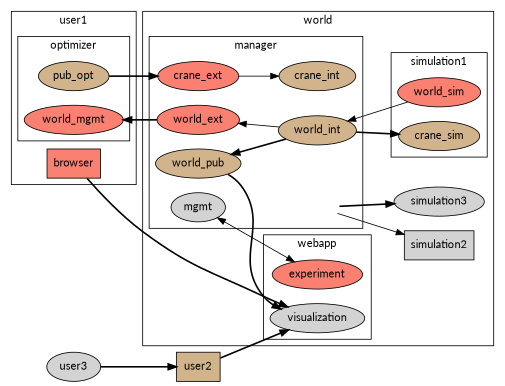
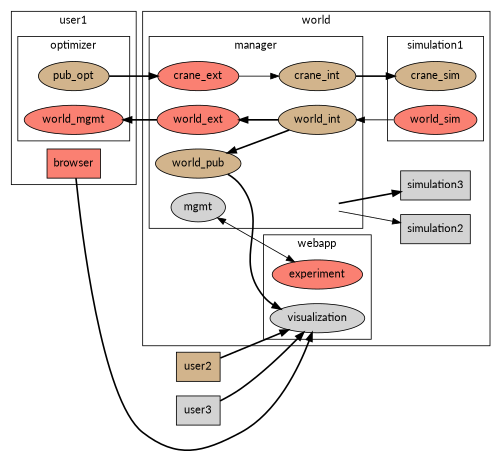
(263, 126) -> (263, 120)
(373, 133) -> (371, 76)
(439, 202) -> (435, 185)
(74, 367) -> (198, 411)
(134, 367) -> (261, 373)
